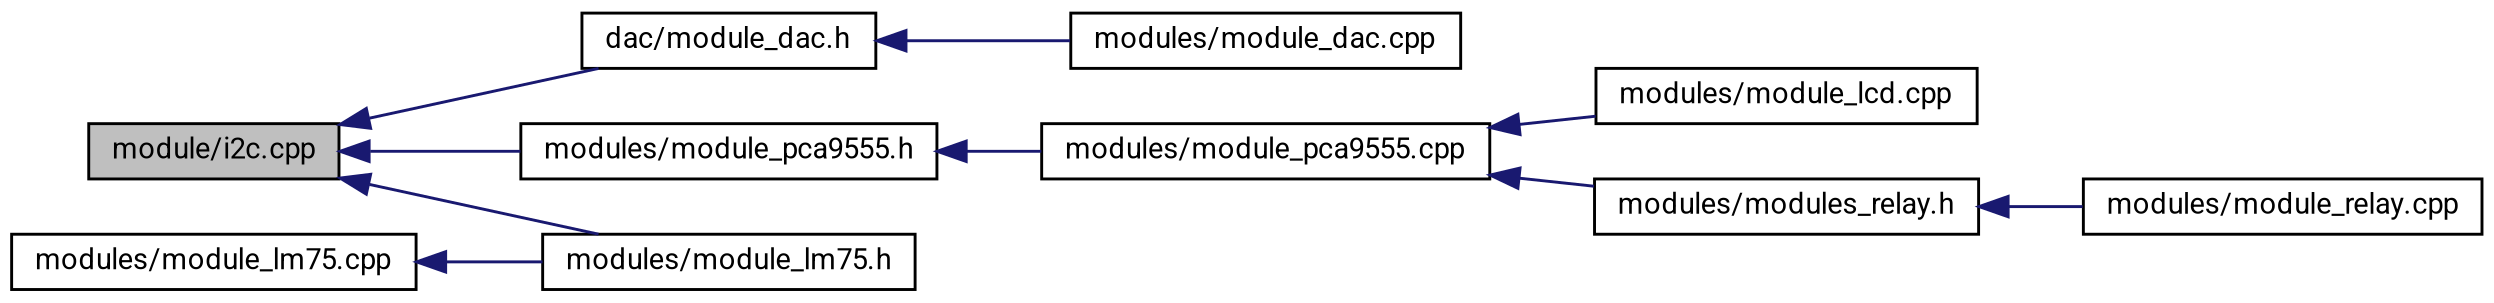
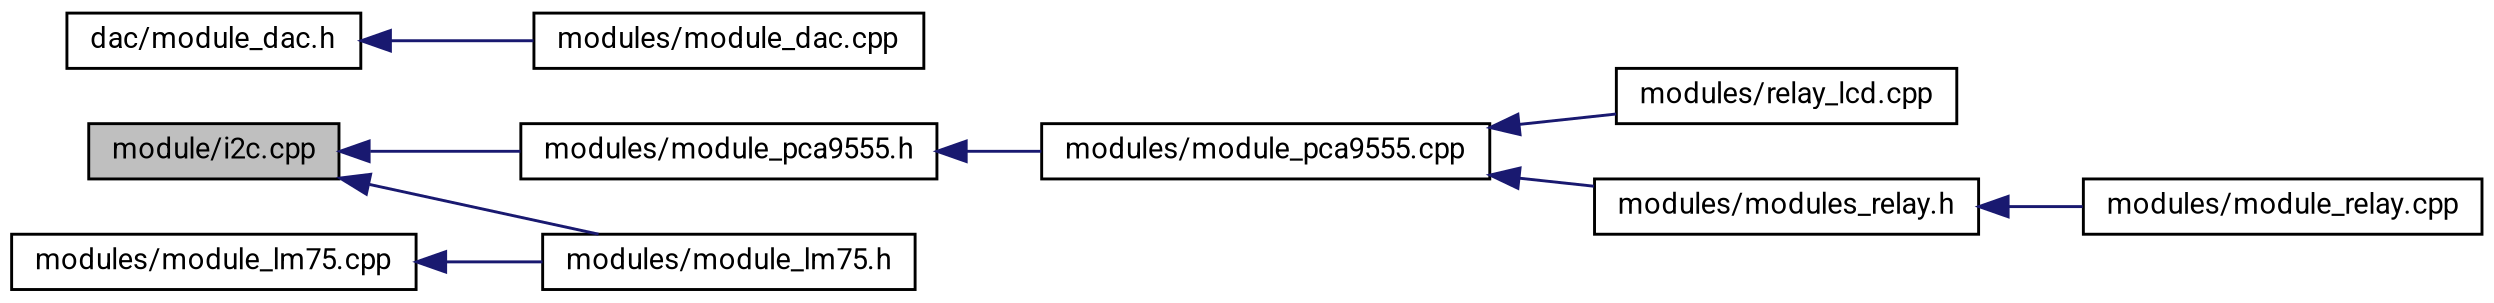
(484, 93) -> none
(1787, 96) -> (1787, 96)
